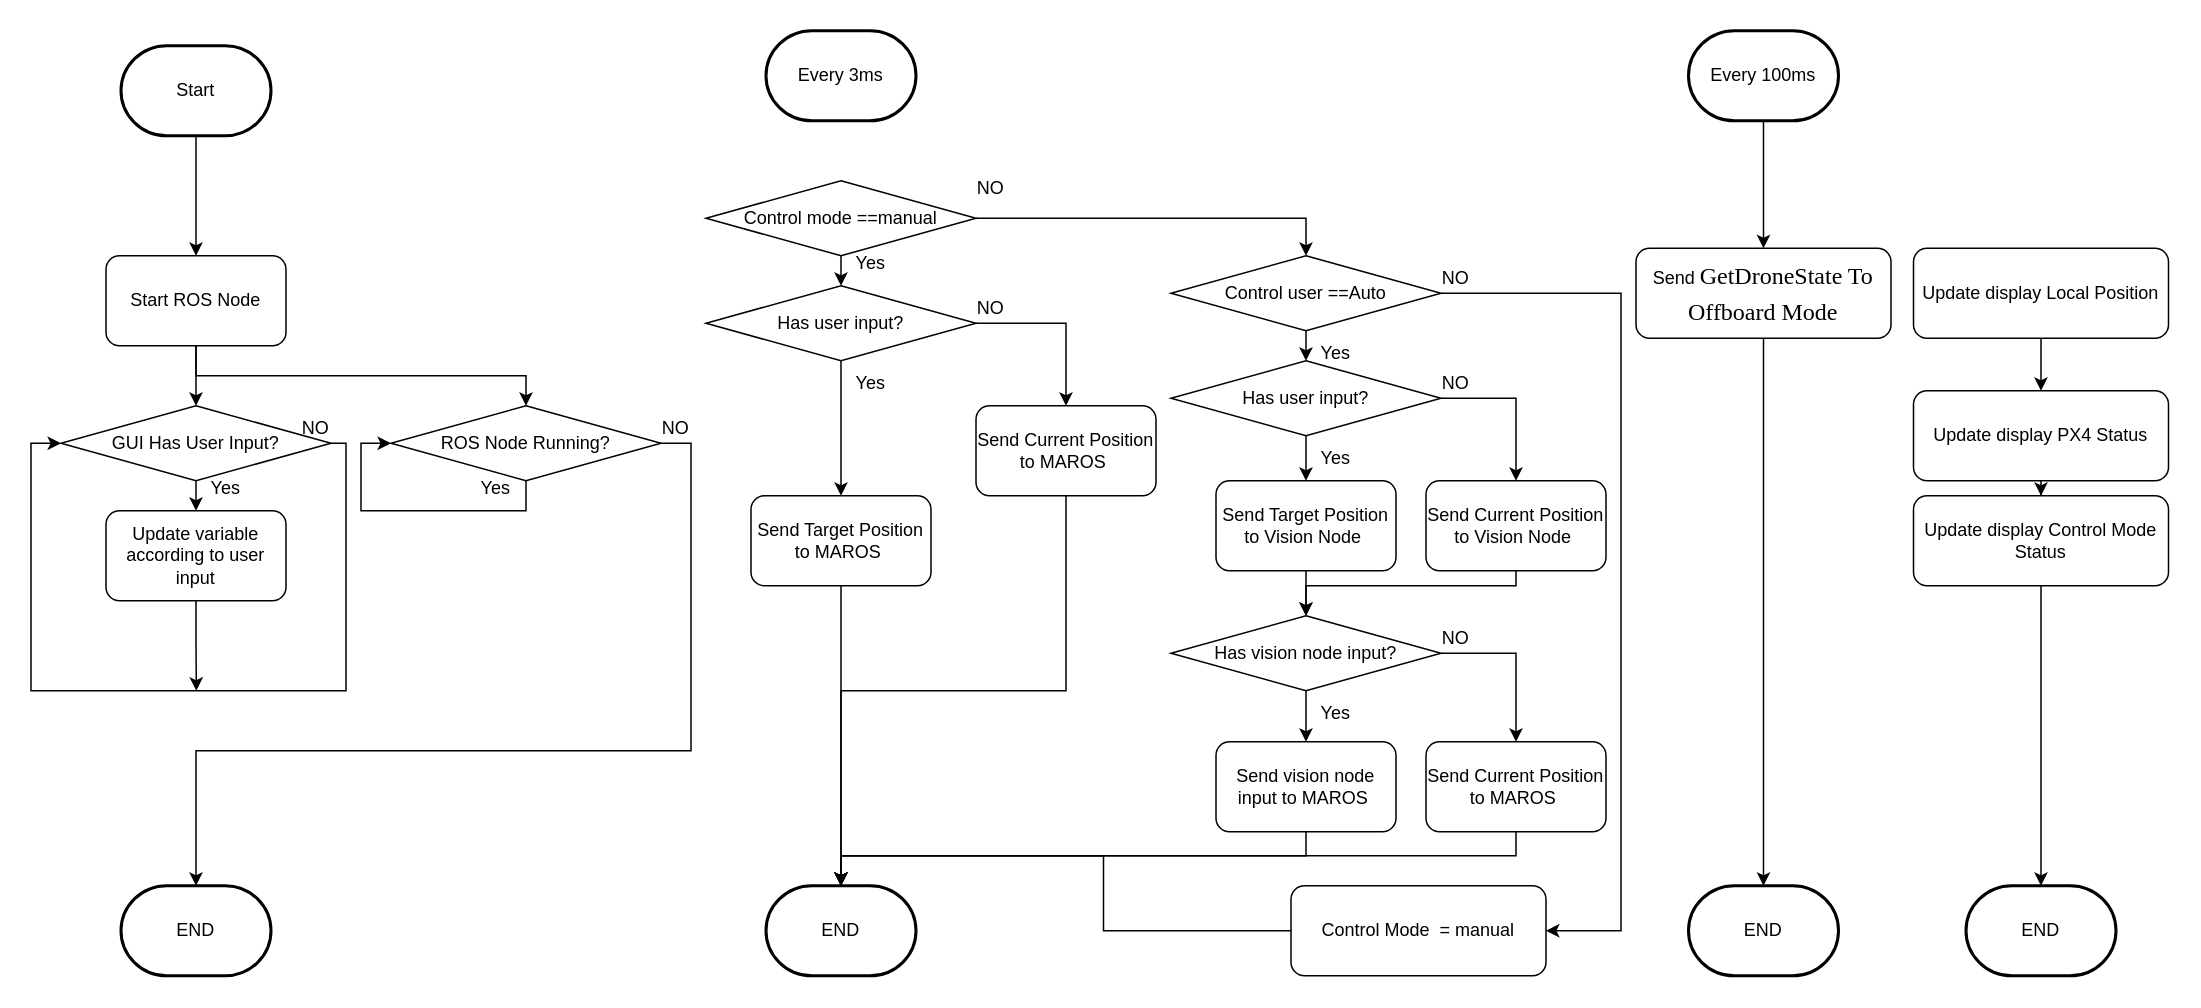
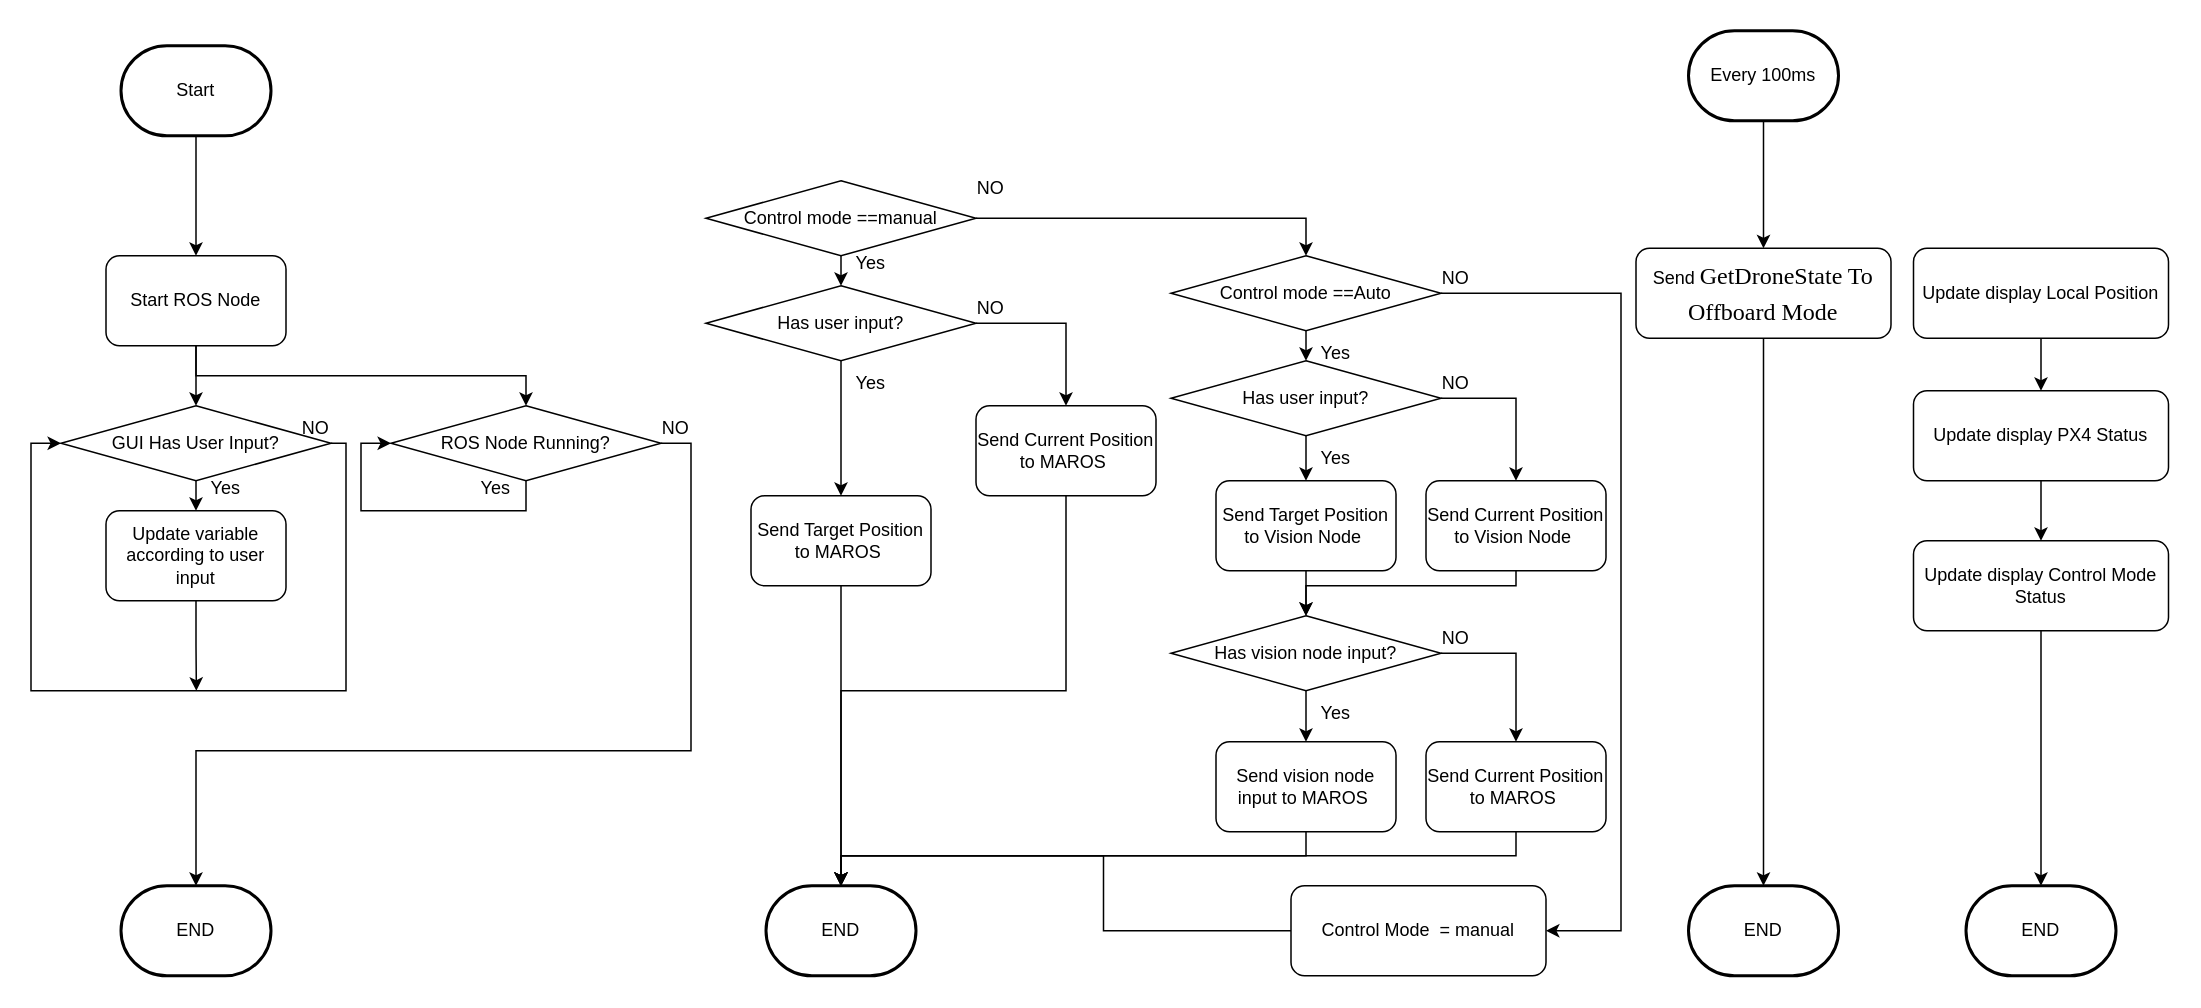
(841, 76) -> none
(1306, 293) -> (1306, 293)
(2041, 541) -> (2041, 586)
